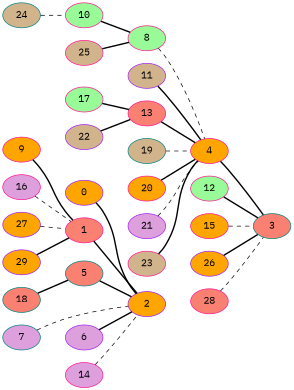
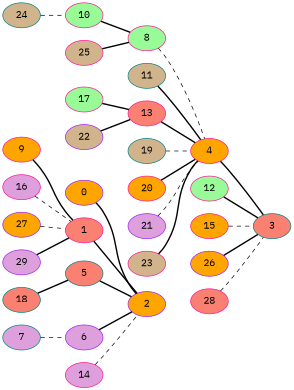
(147, 76) -> (147, 76)
(22, 262) -> (22, 262)
(82, 314) -> (53, 337)
